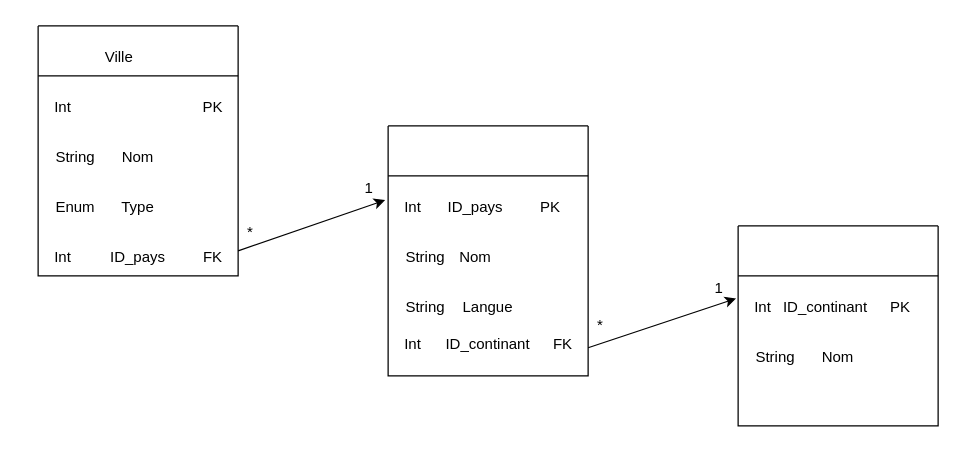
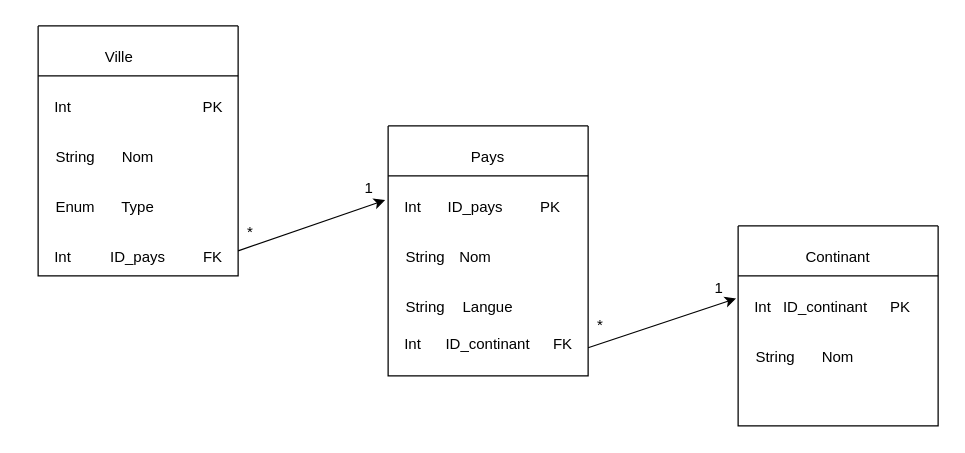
none -> (488, 157)
none -> (838, 257)
